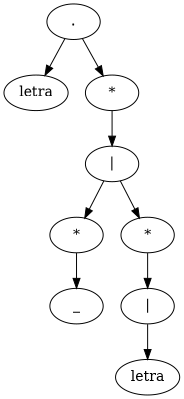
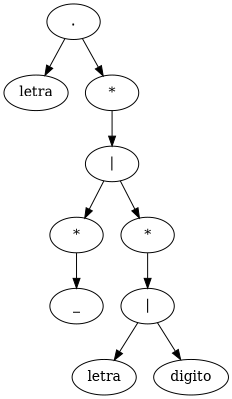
none -> (191, 377)
